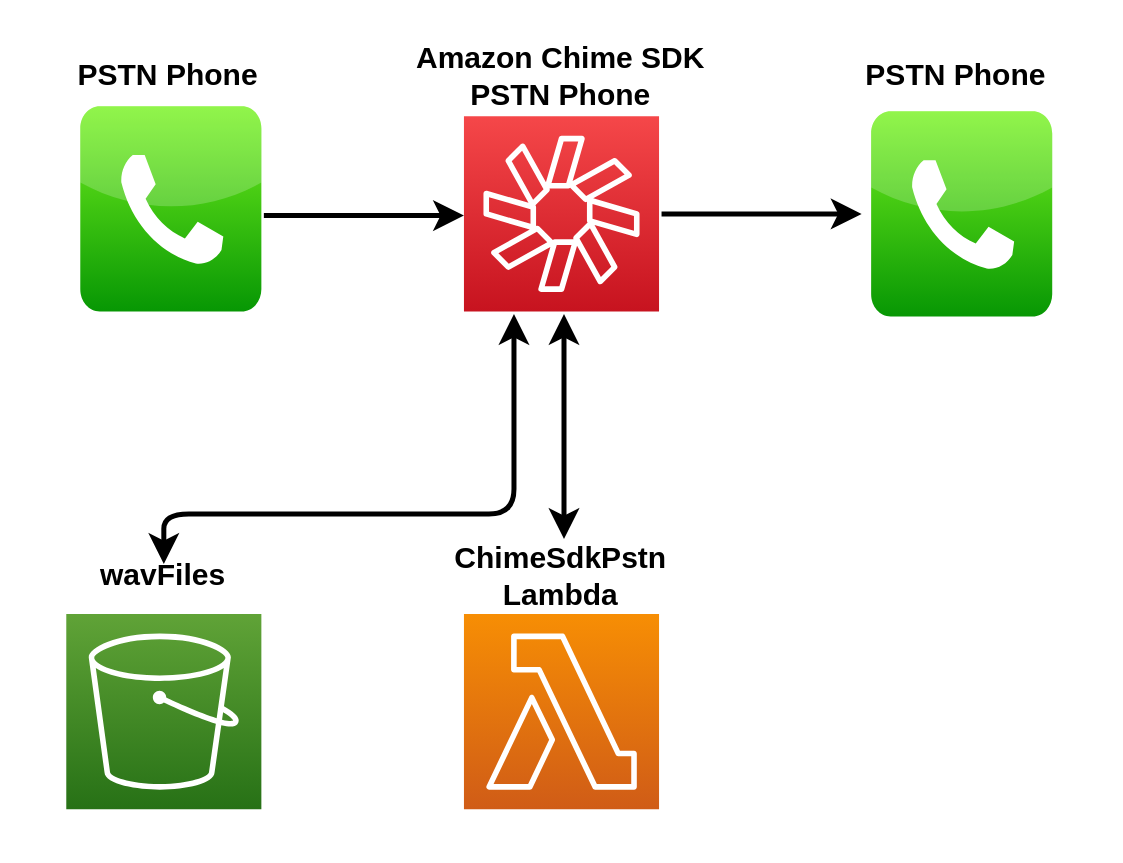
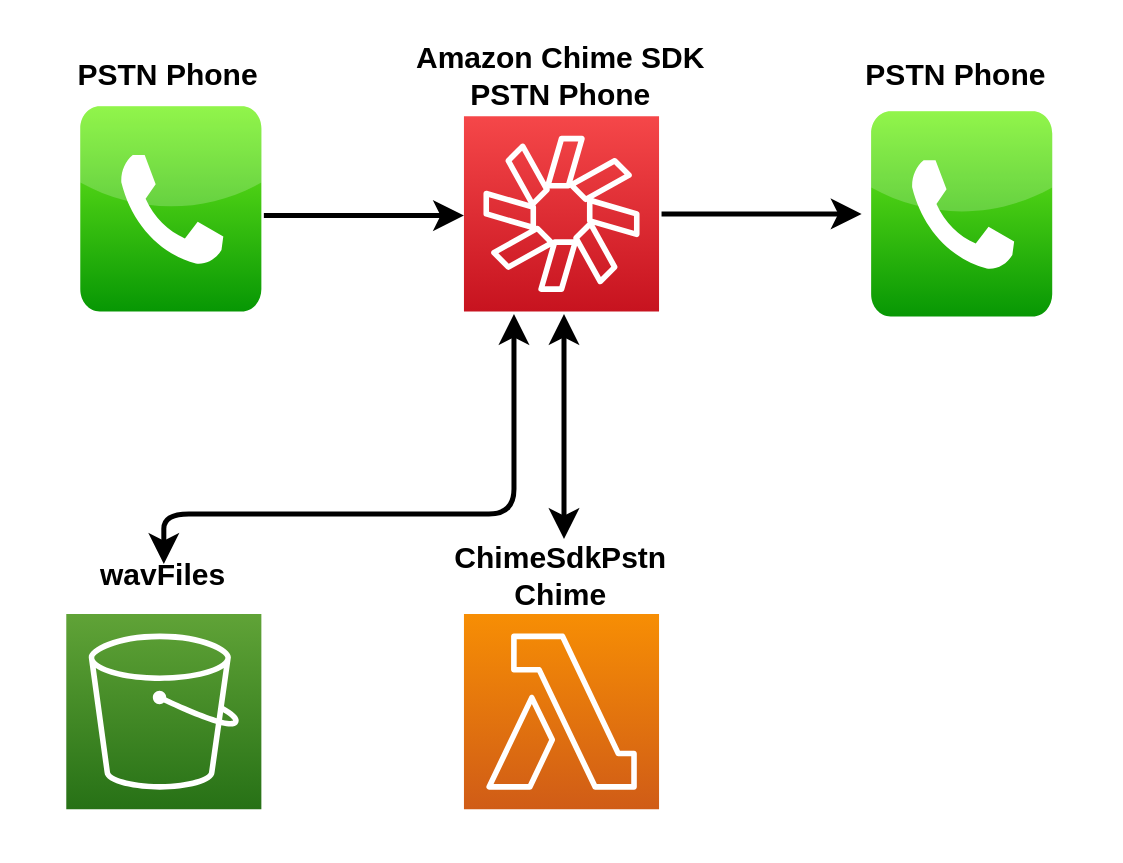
(561, 576) -> (561, 576)
